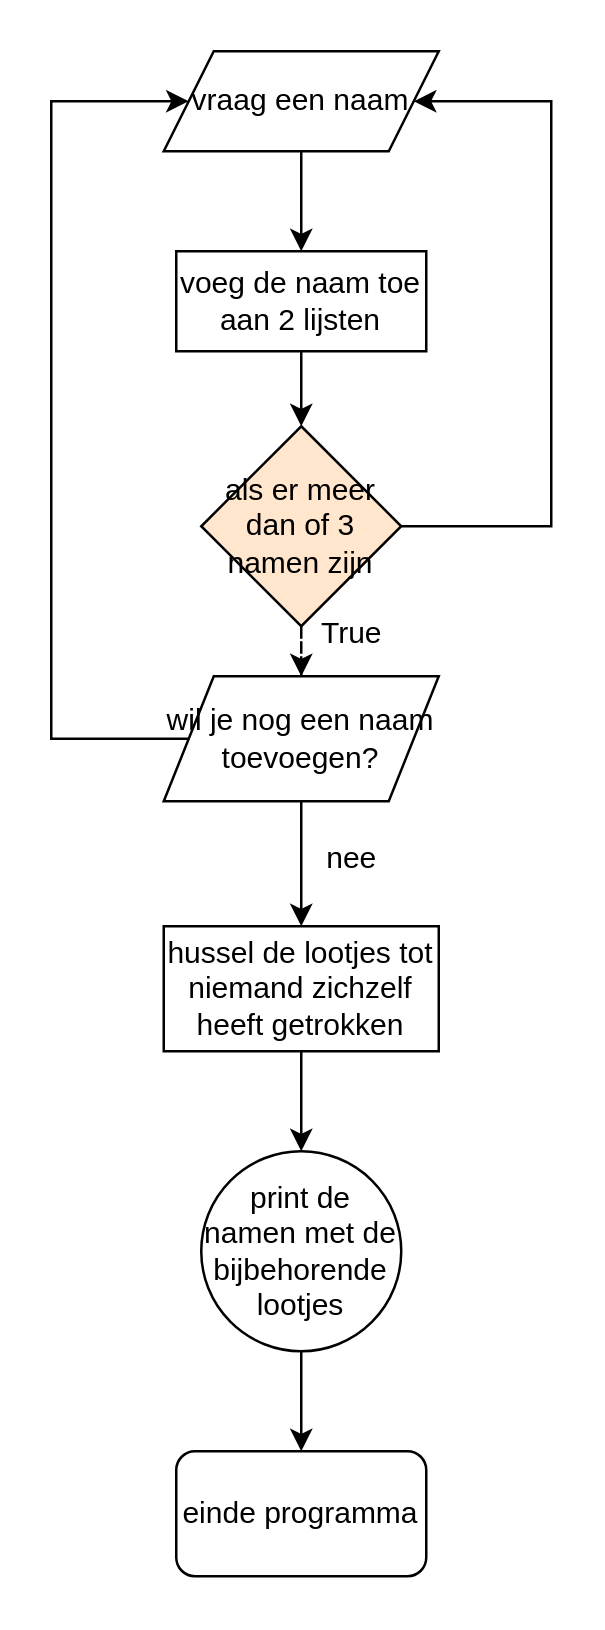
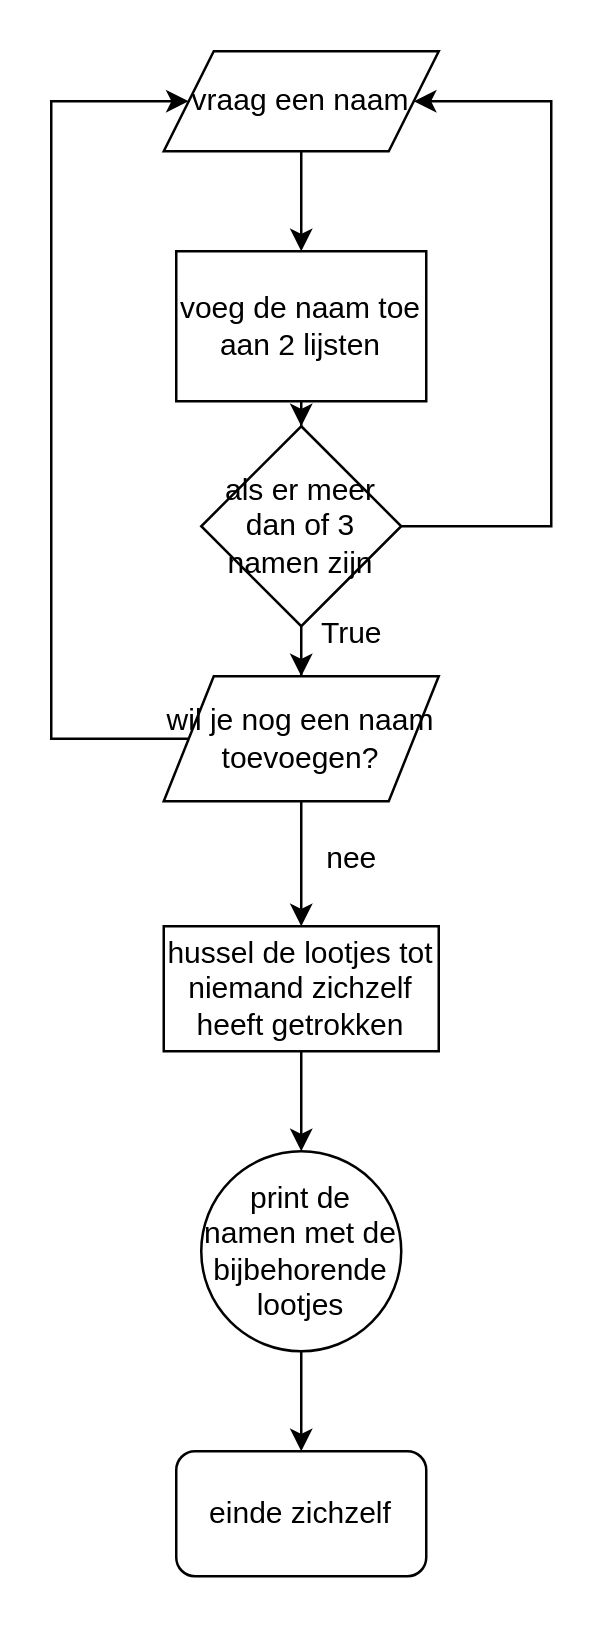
(301, 301) -> (301, 326)
(301, 526) -> (301, 526)
(301, 639) -> (301, 639)
(301, 1514) -> (301, 1514)
